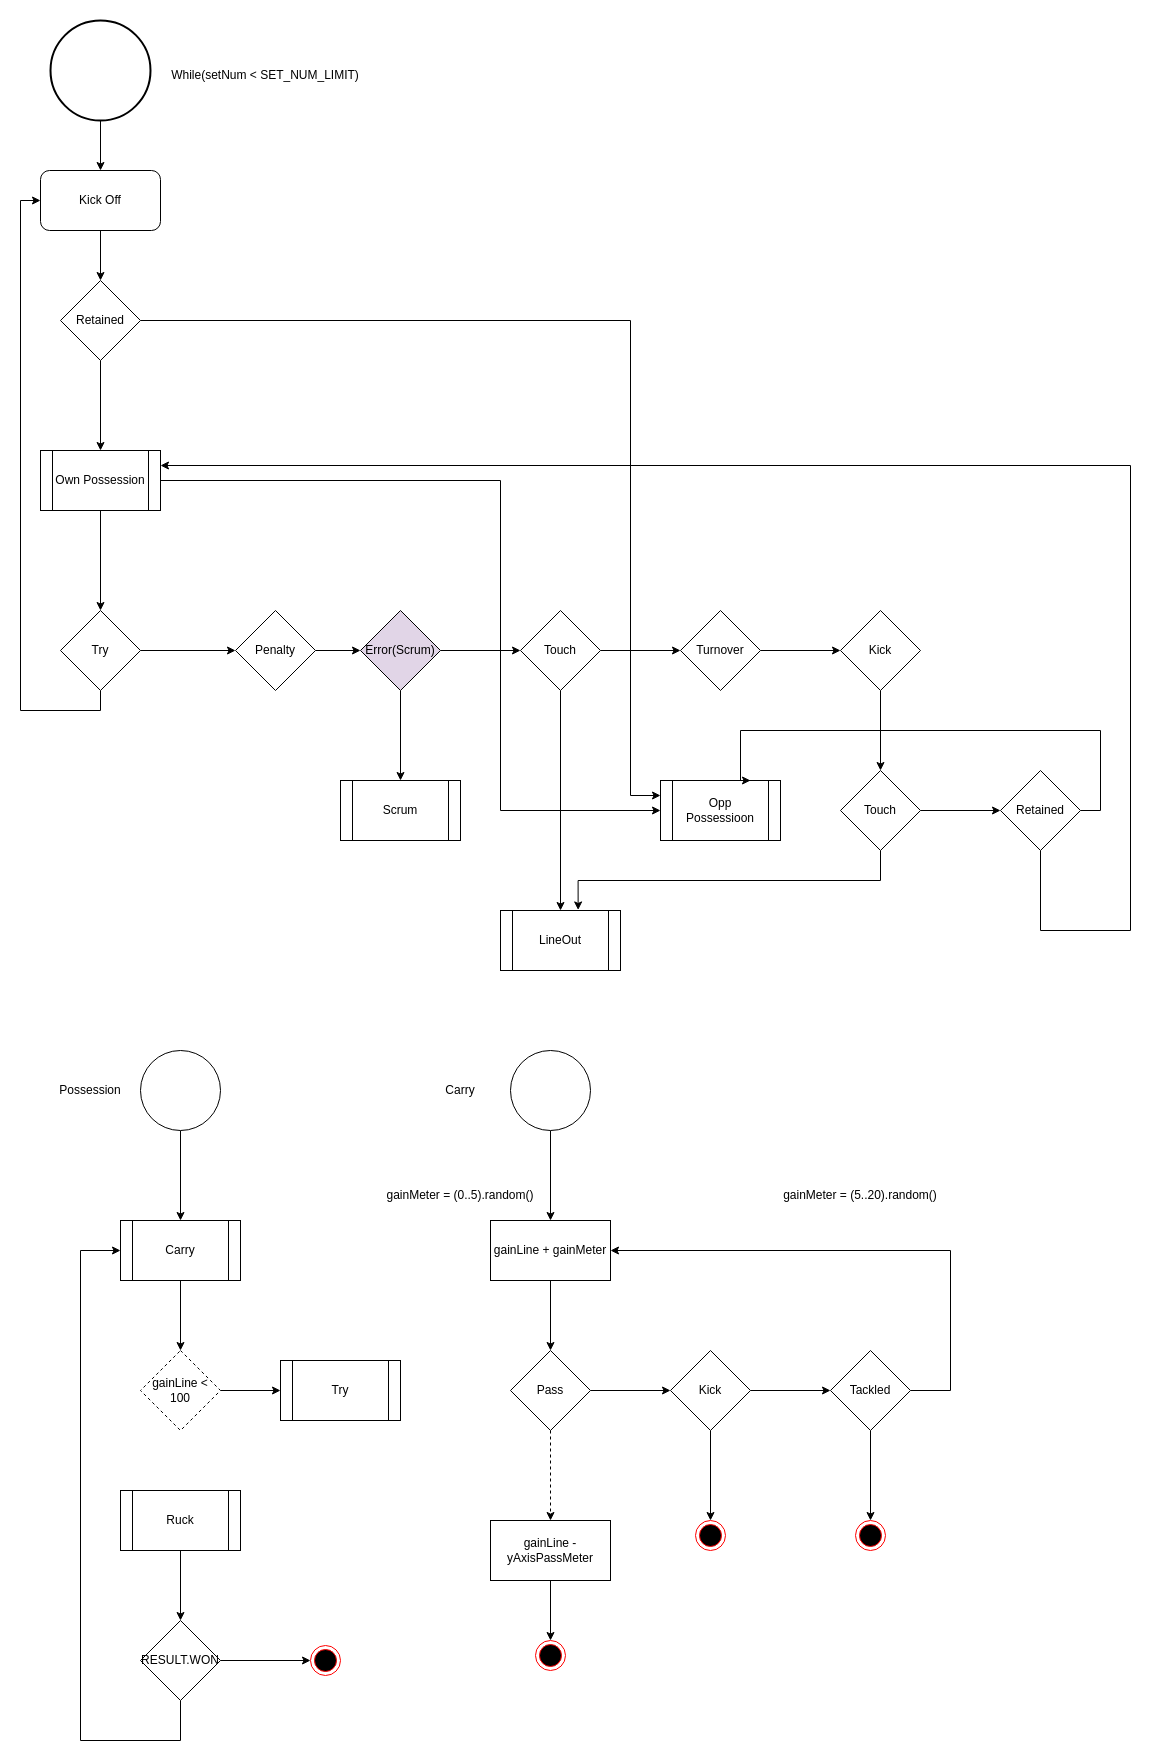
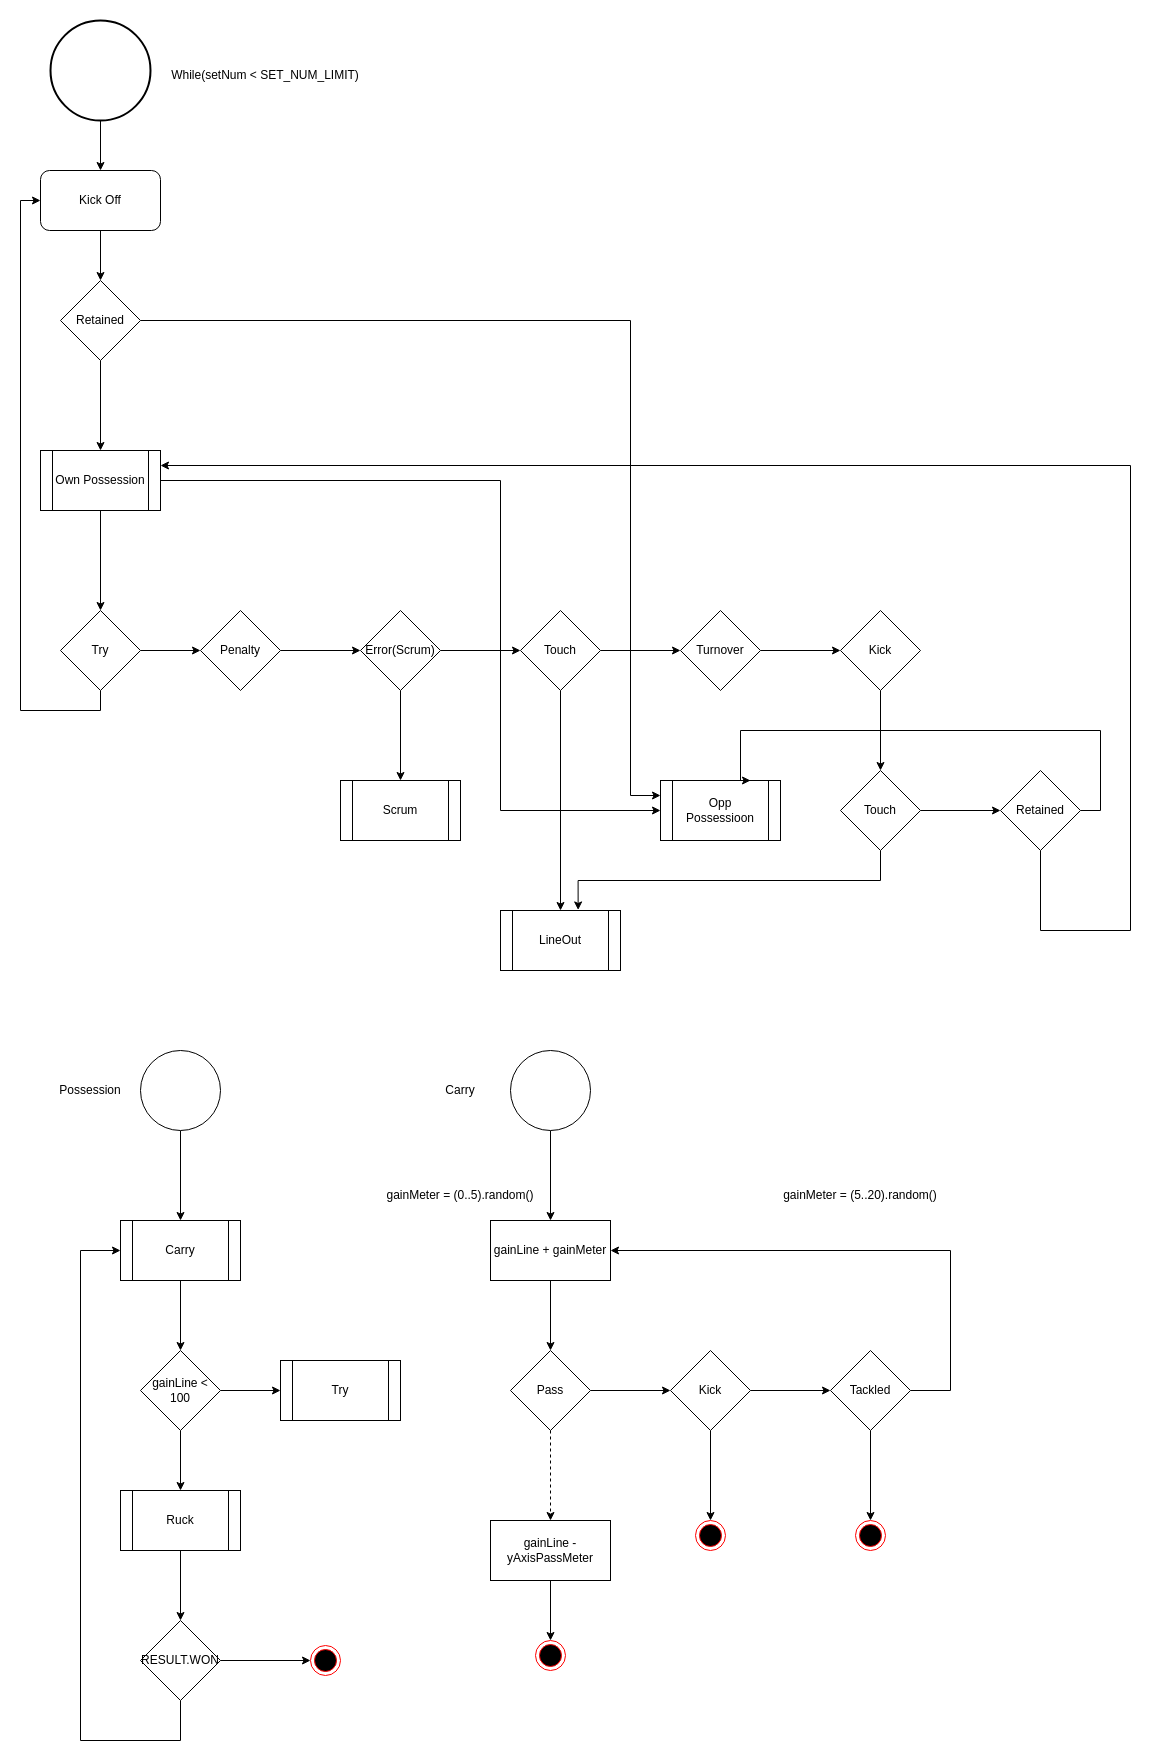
(276, 651) -> (241, 651)
(401, 651) -> (401, 651)
(181, 1391) -> (181, 1391)
none -> (181, 1457)
